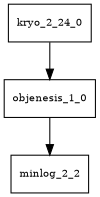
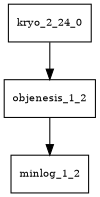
(50, 99) -> (50, 99)
(50, 174) -> (50, 174)
